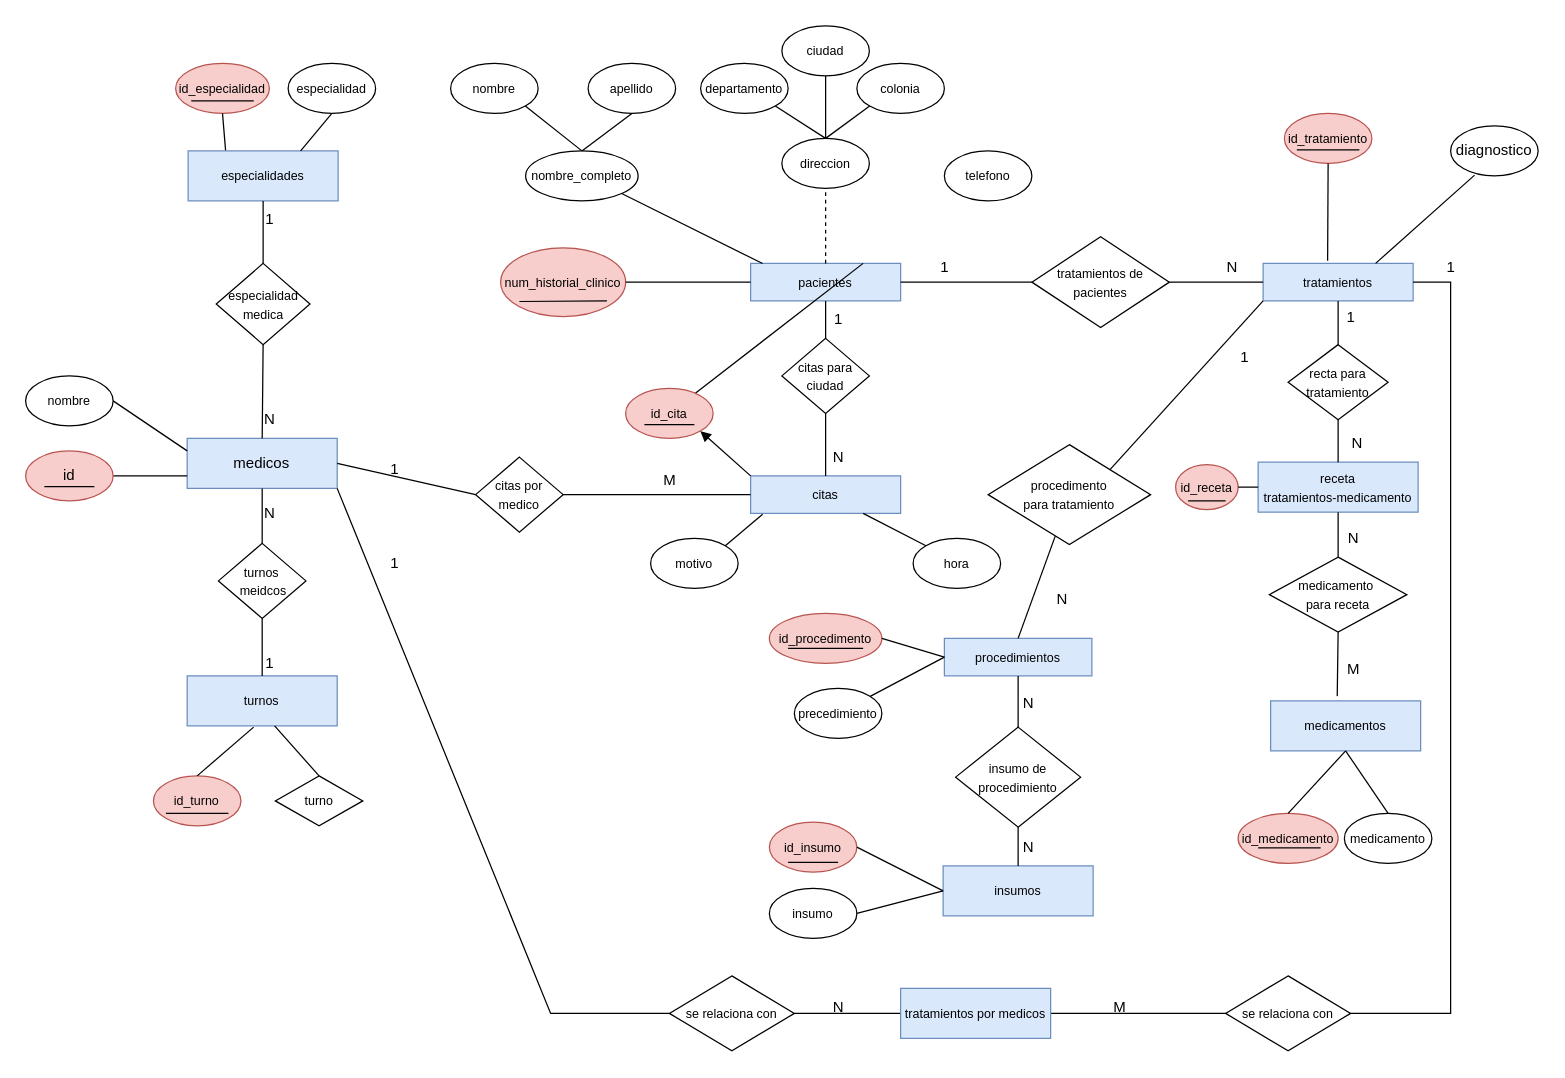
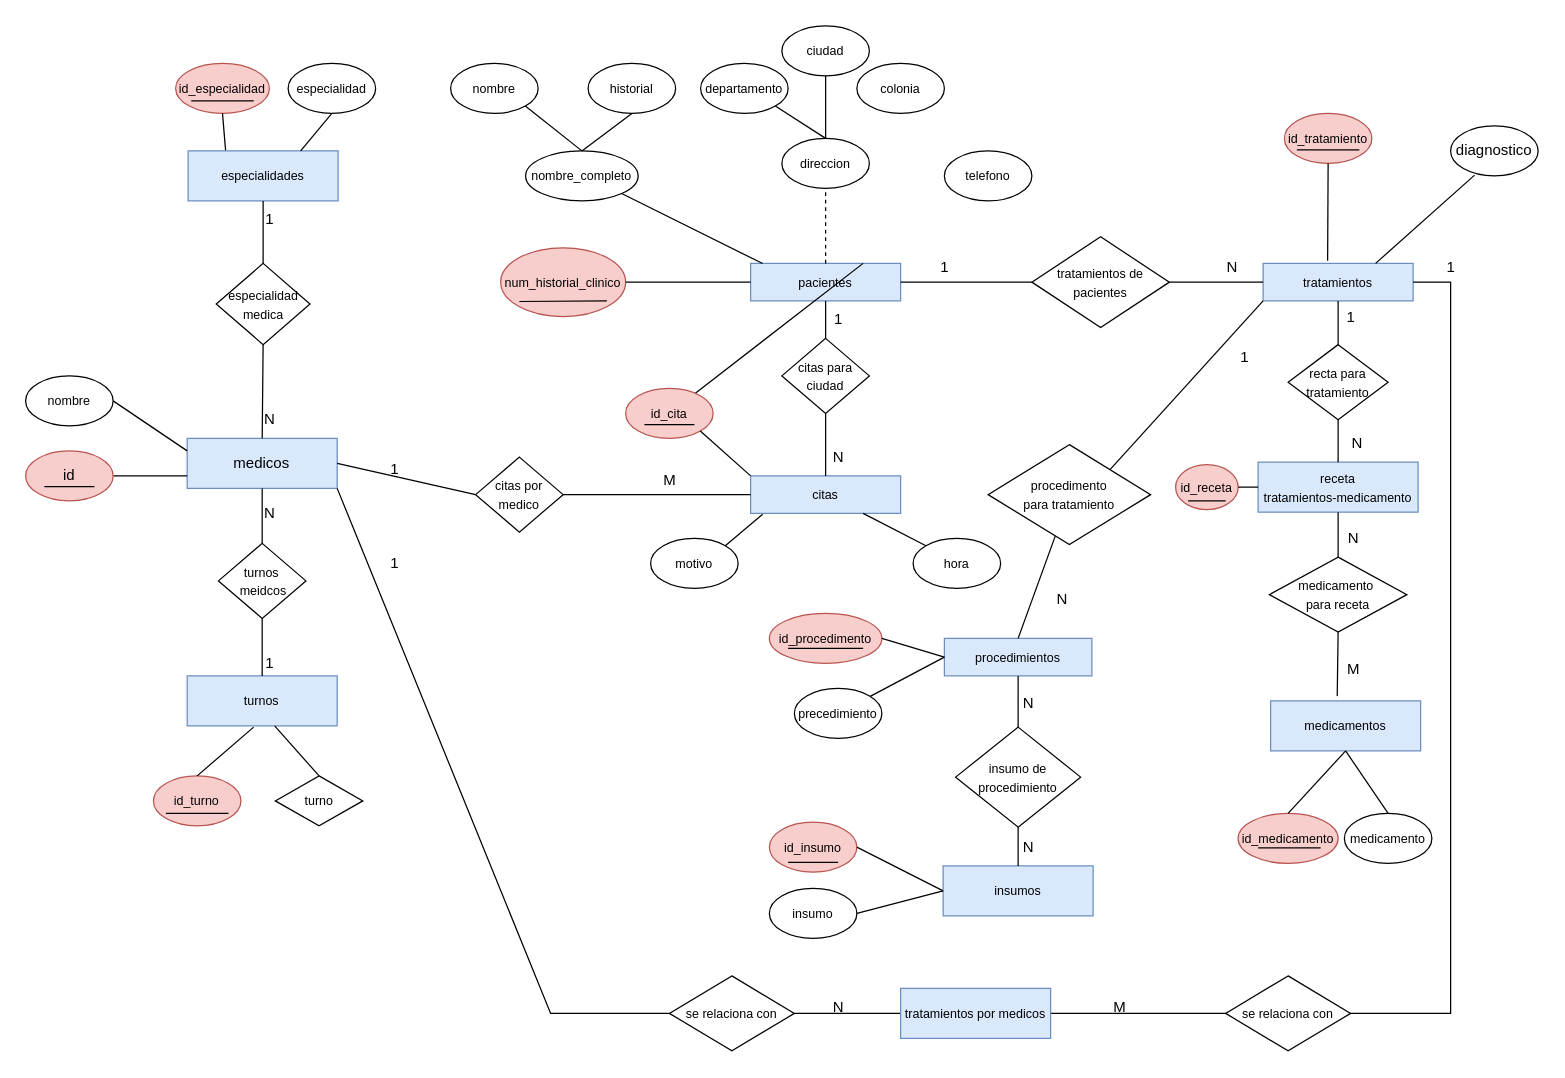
(632, 88) -> (632, 88)
(848, 121) -> none
(709, 438) -> (705, 435)
